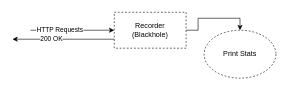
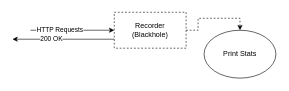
(210, 18) -> (210, 18)
(240, 54) -> (240, 54)
